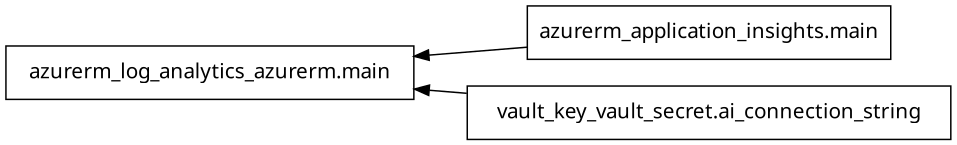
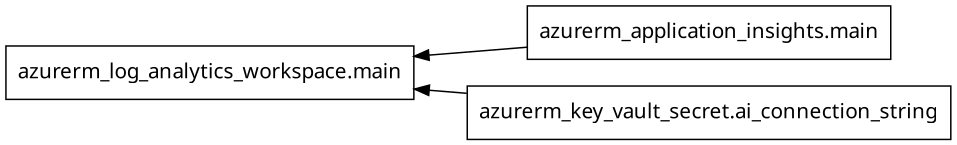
(210, 73) -> (210, 73)
(709, 113) -> (709, 113)
